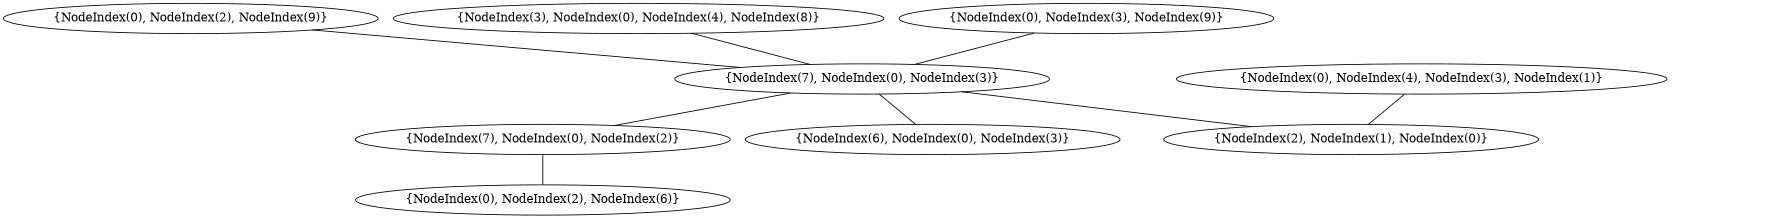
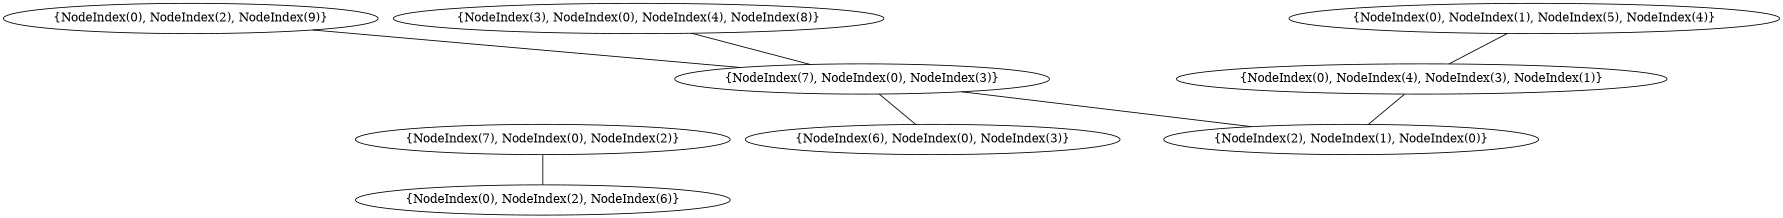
(1086, 18) -> none
none -> (1534, 18)
(702, 109) -> none
